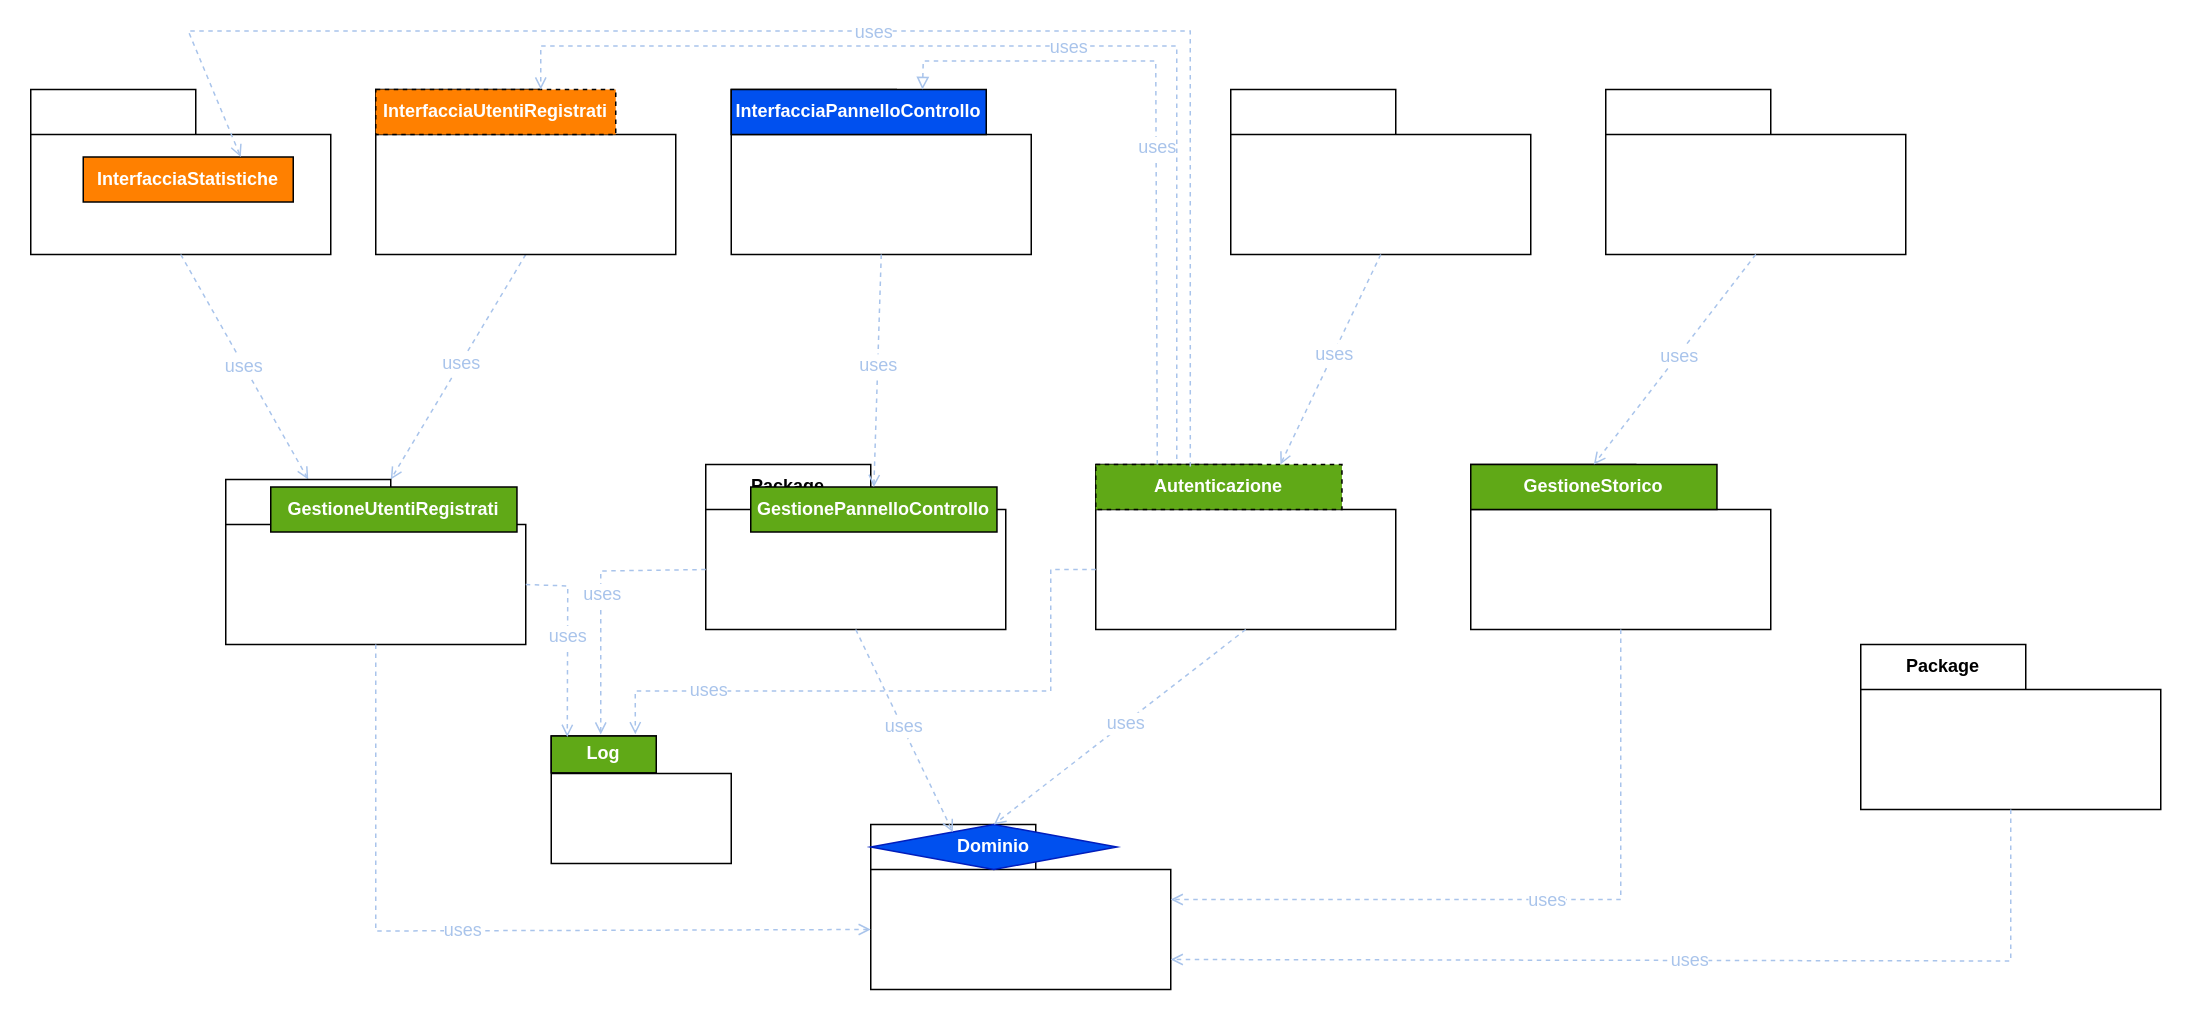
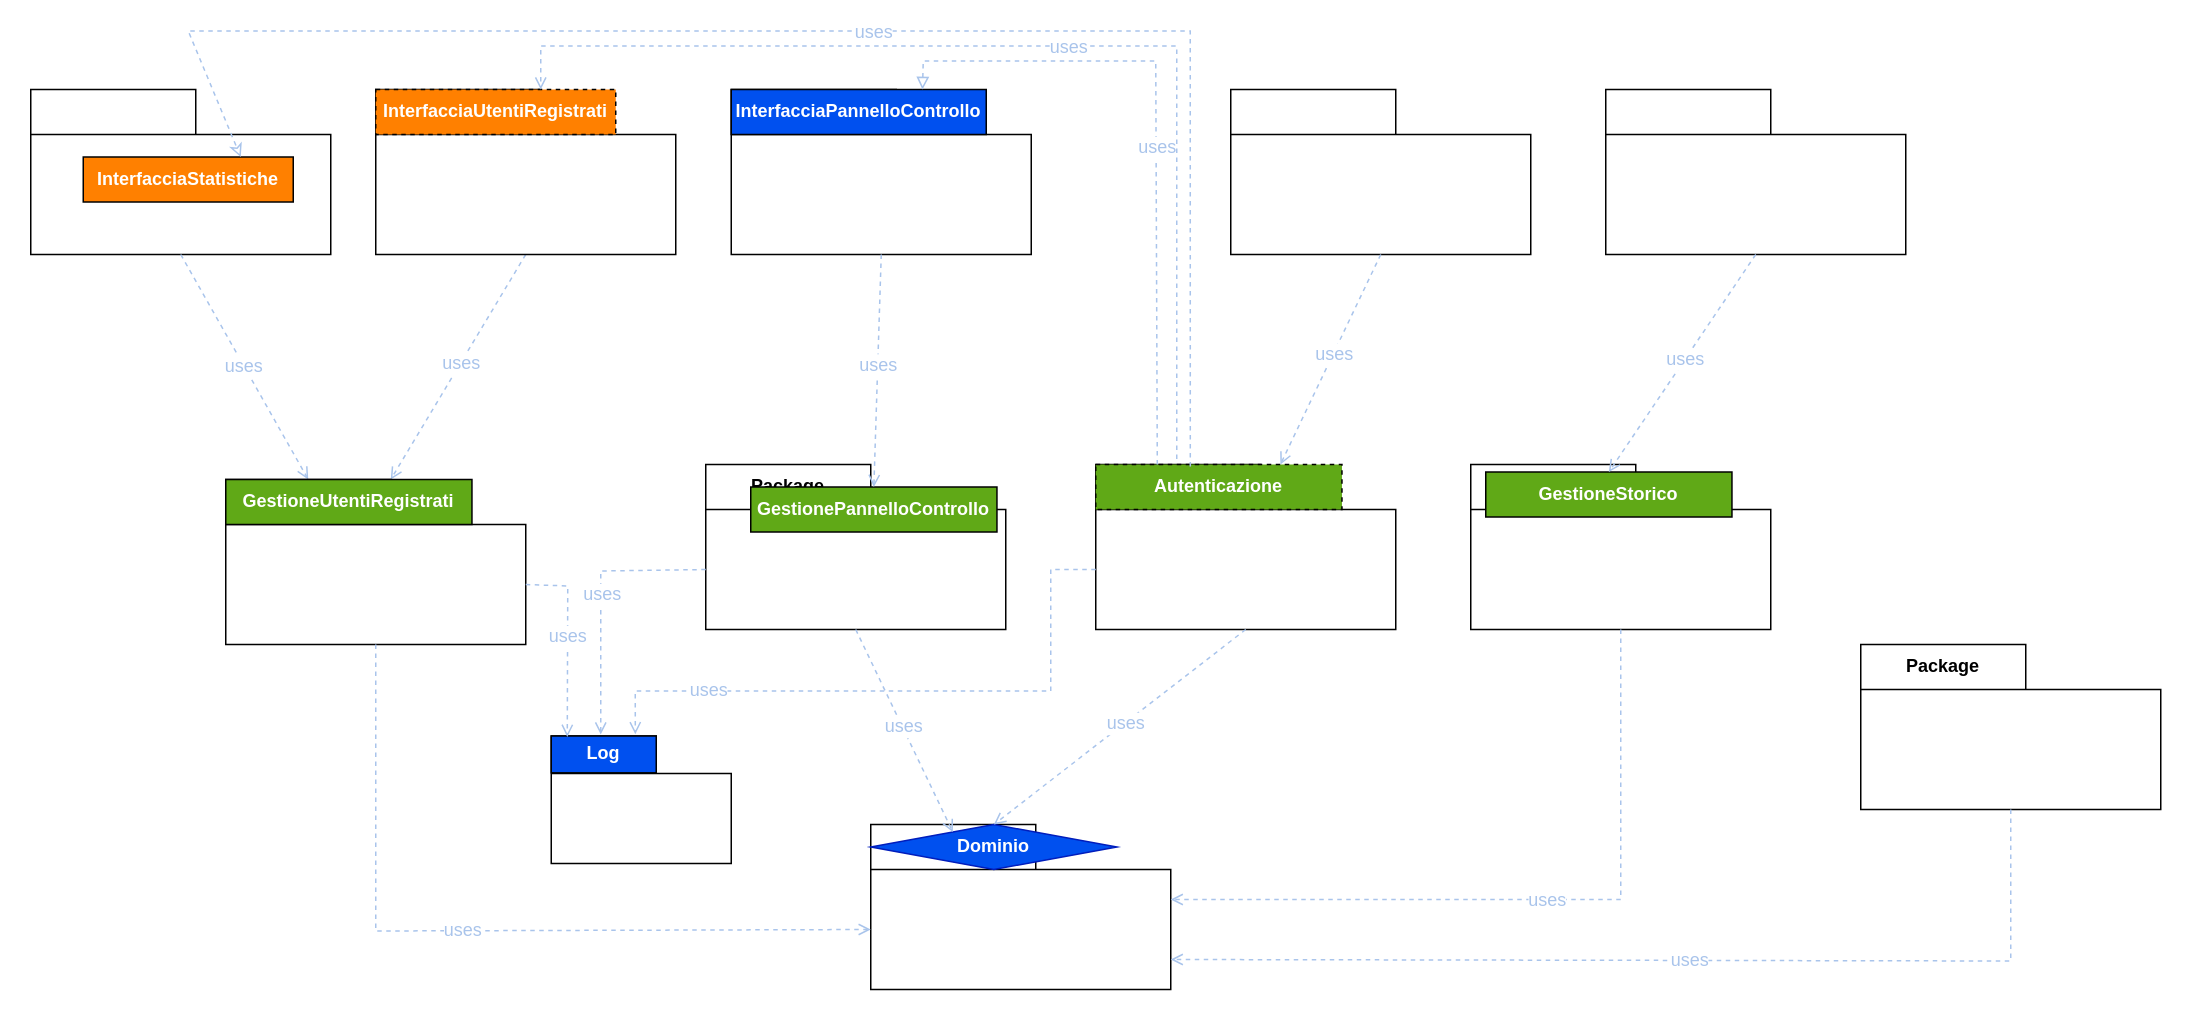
(238, 149) -> (236, 146)
(1594, 487) -> (1609, 494)
(394, 509) -> (349, 502)
(604, 754) -> (604, 754)
